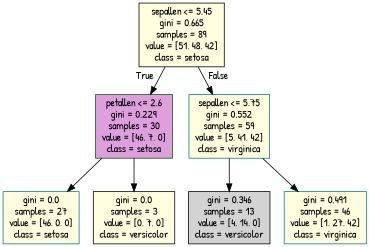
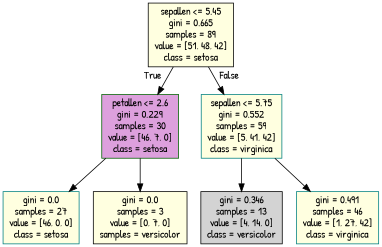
(134, 218) -> (140, 218)
